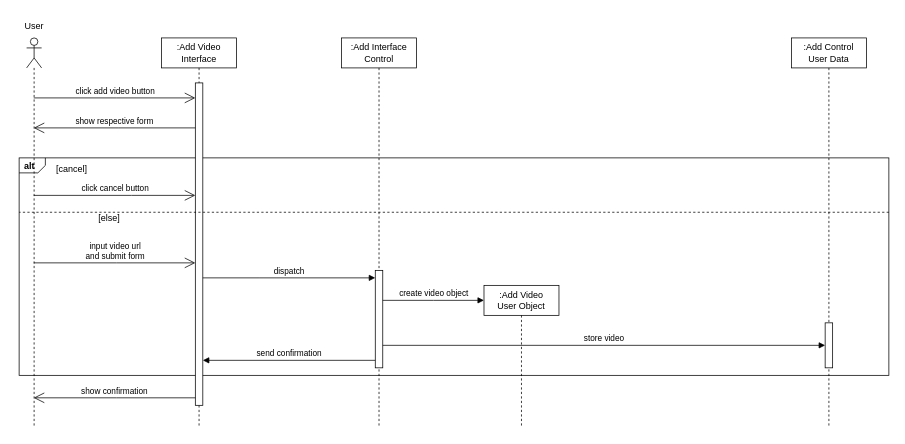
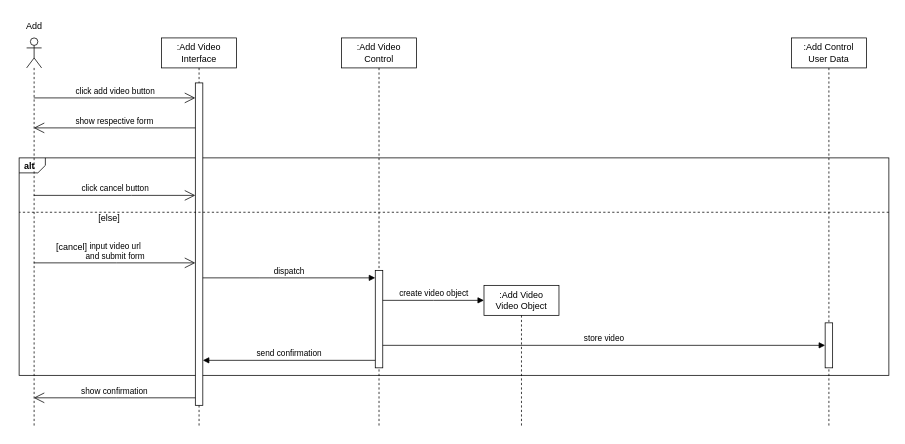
(35, 27) -> (35, 27)
(379, 53) -> (379, 53)
(72, 169) -> (72, 248)
(522, 300) -> (522, 300)
